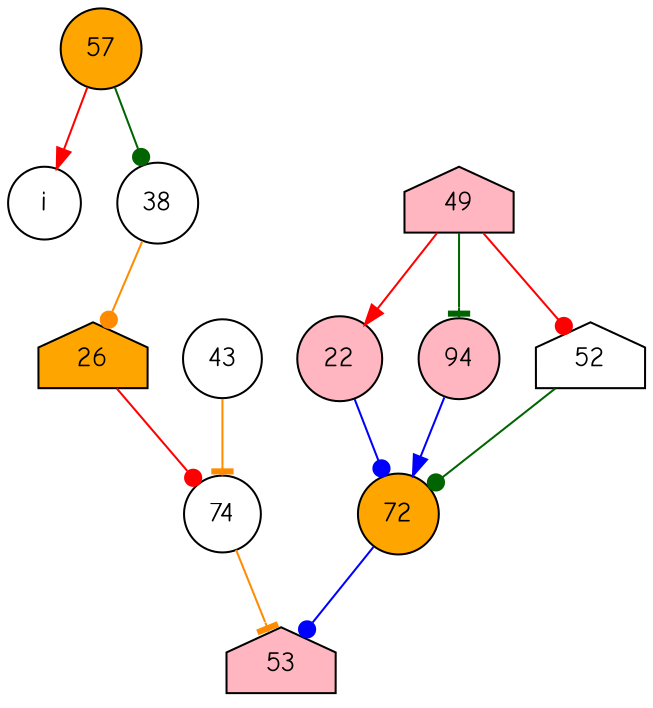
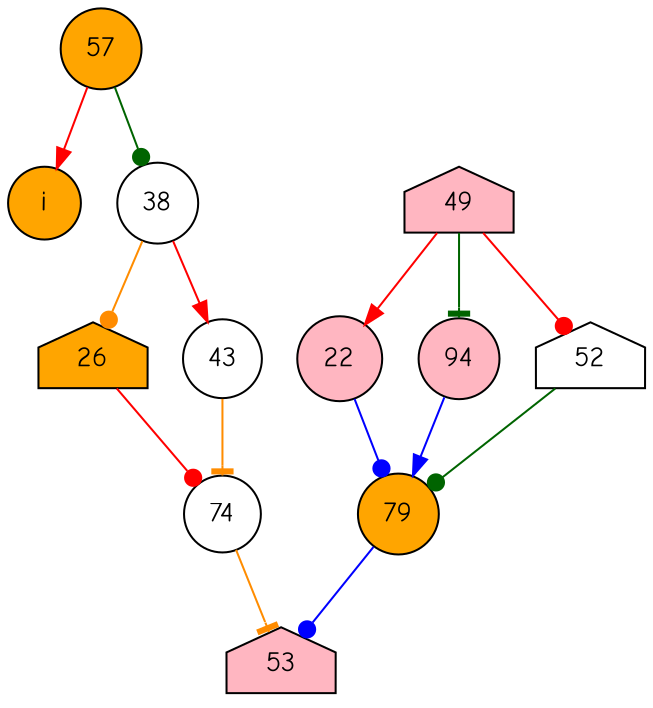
(44, 203) -> (44, 203)
none -> (186, 272)
(398, 514) -> (398, 514)
